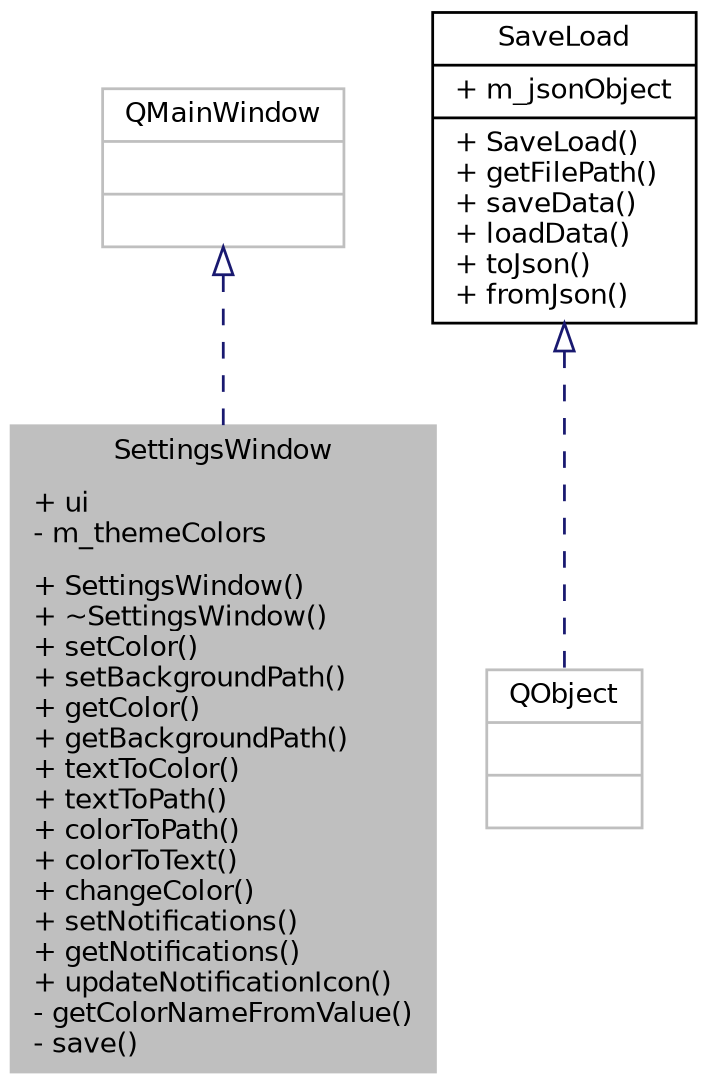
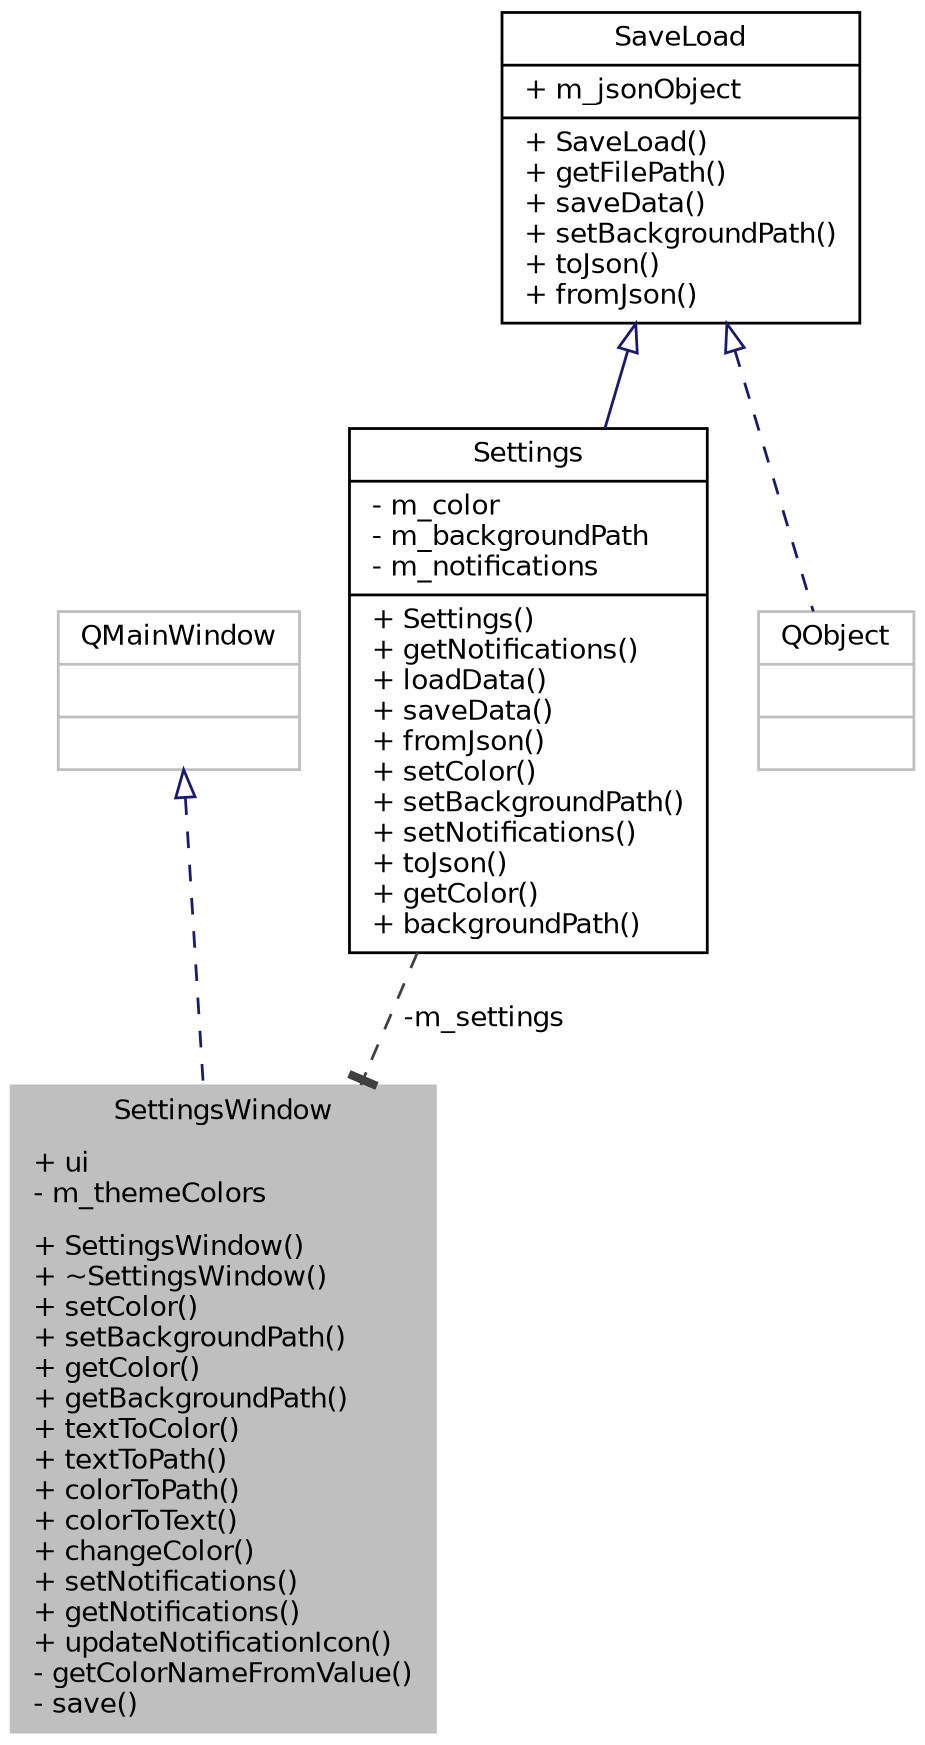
(544, 234) -> (681, 234)
none -> (528, 691)
